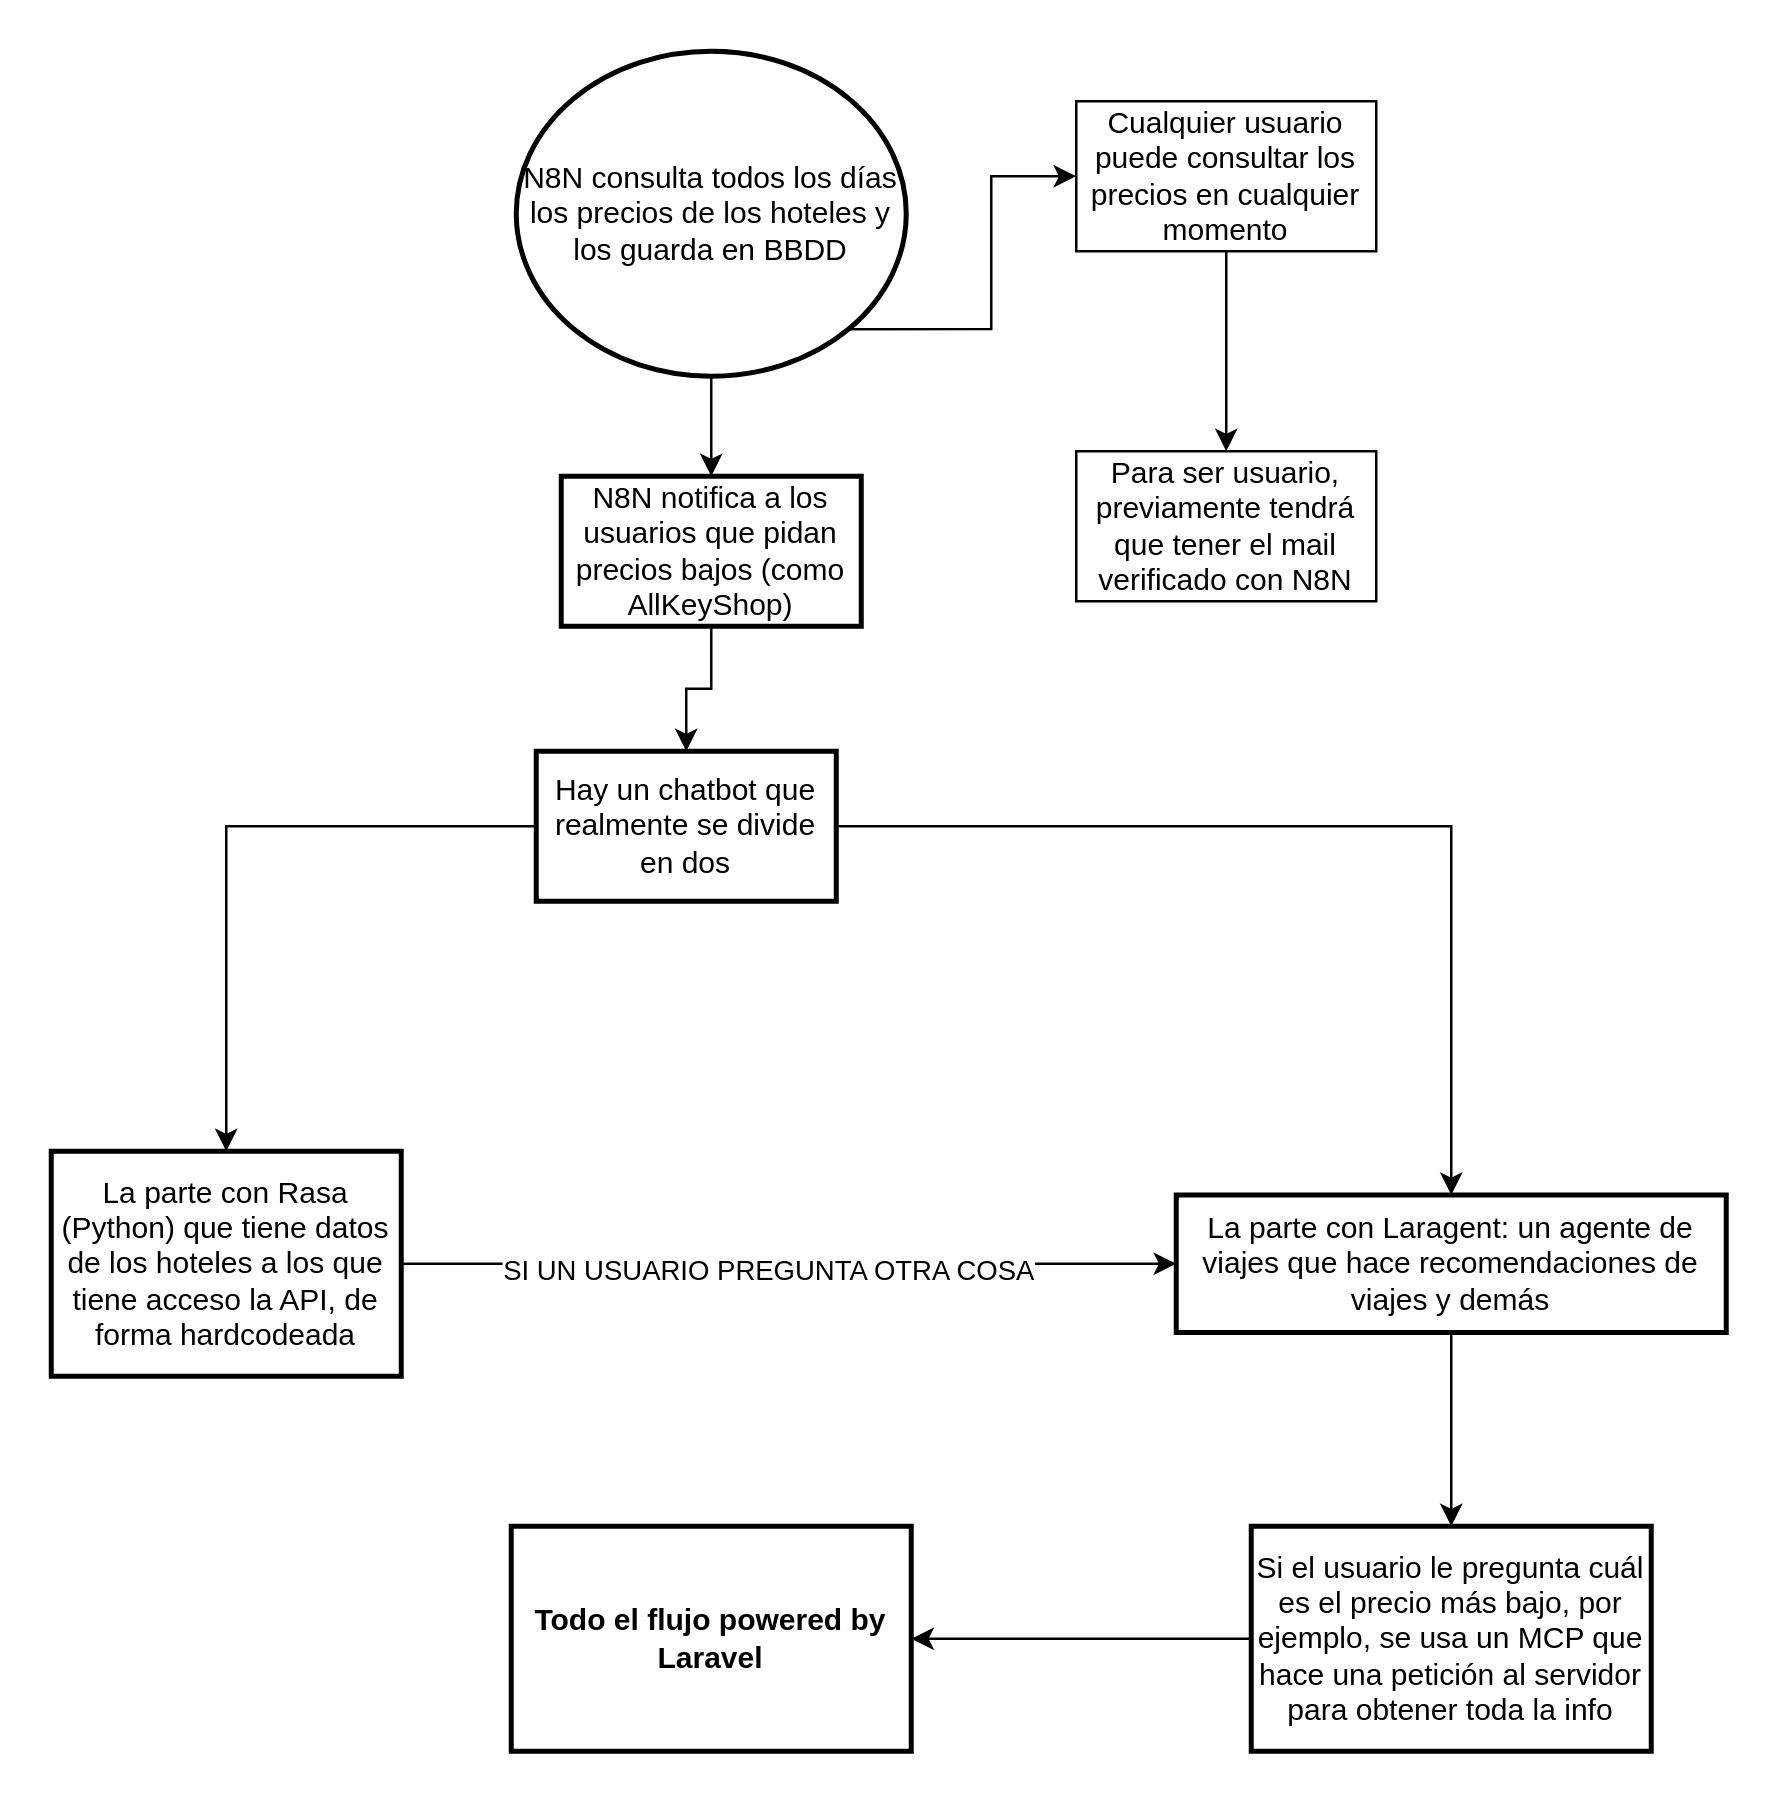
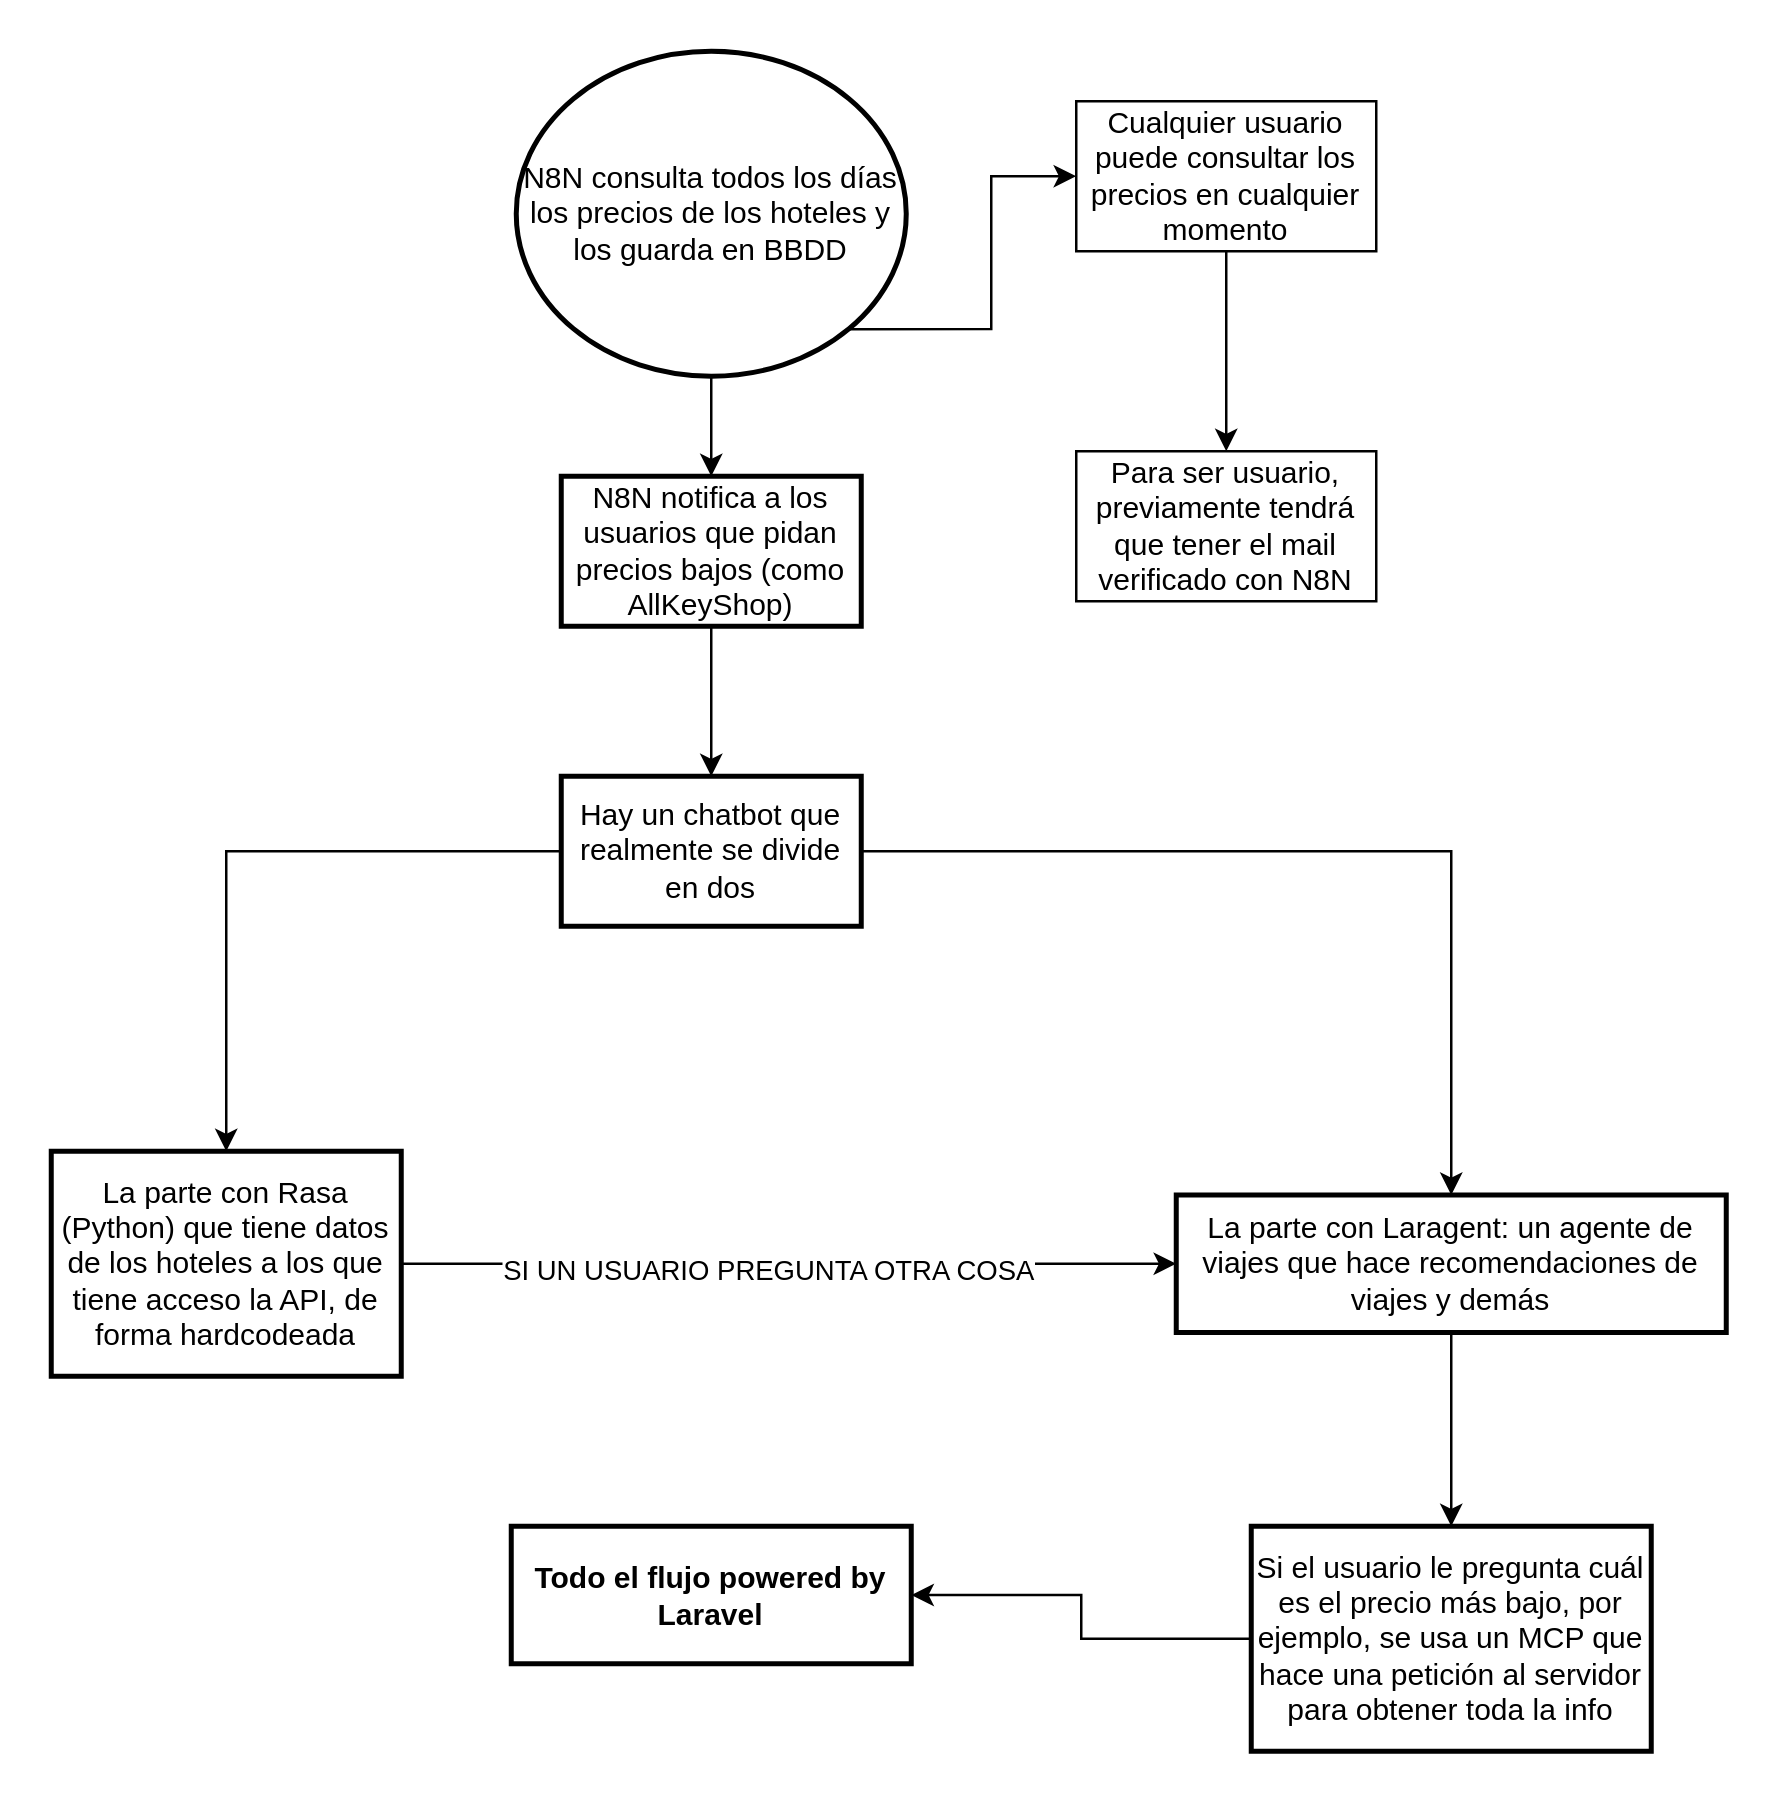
(686, 826) -> (711, 851)
(711, 1639) -> (711, 1595)
